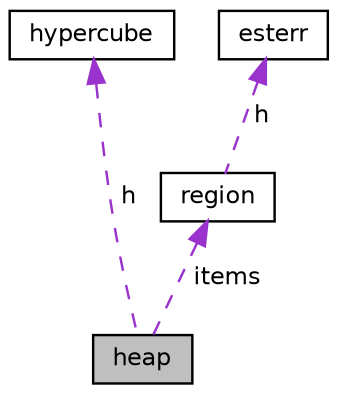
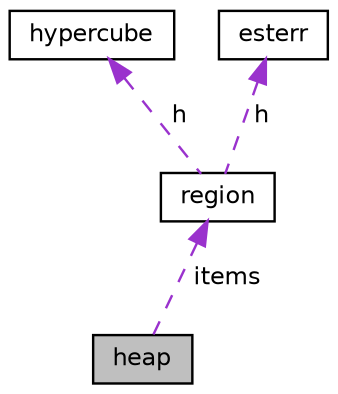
(112, 211) -> (163, 126)
